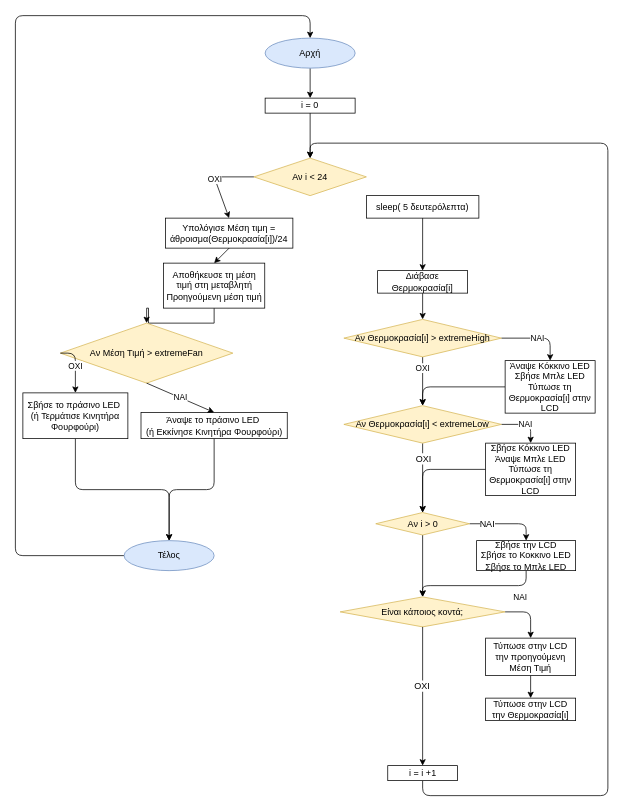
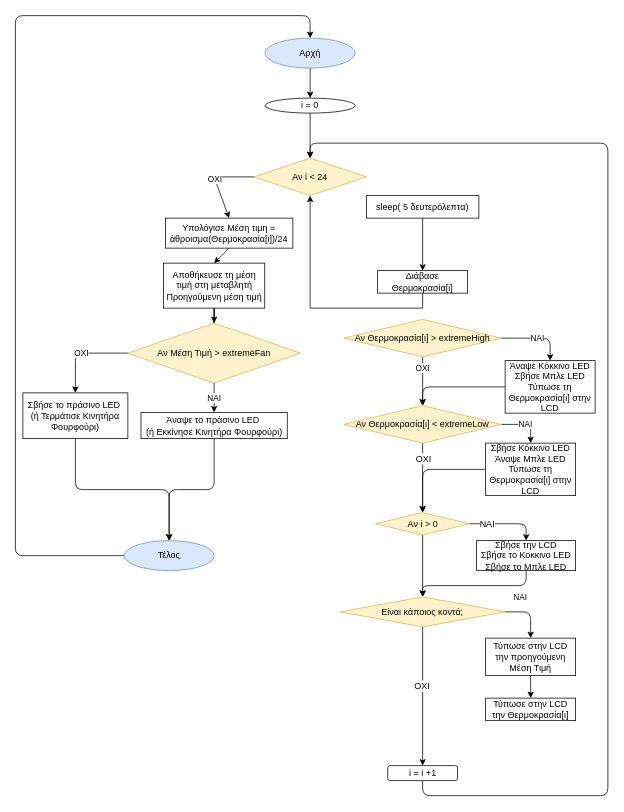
(310, 105) -> (310, 105)
(423, 310) -> (310, 308)
(147, 353) -> (214, 353)
(423, 773) -> (423, 773)
